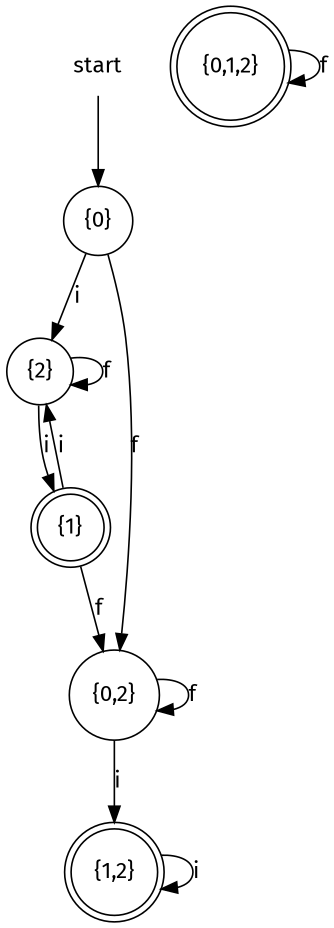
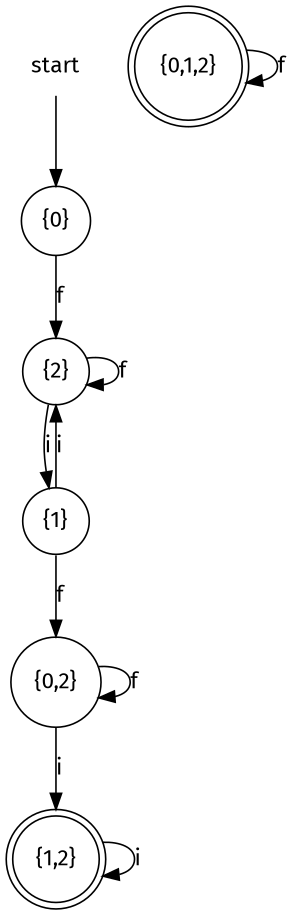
(77, 297) -> (60, 297)
(131, 443) -> none
(71, 528) -> (56, 521)
